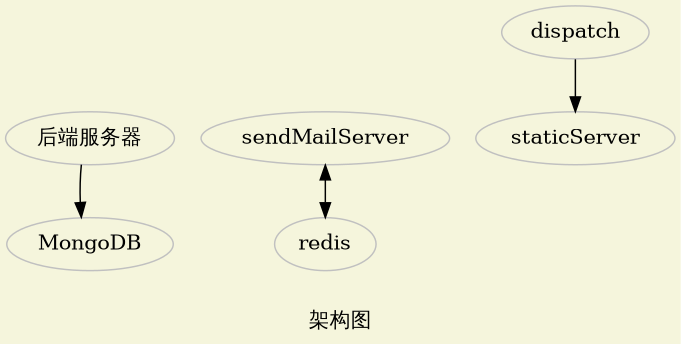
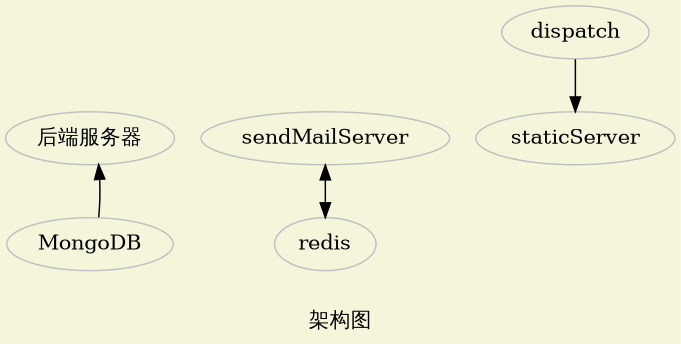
(80, 184) -> (100, 198)
